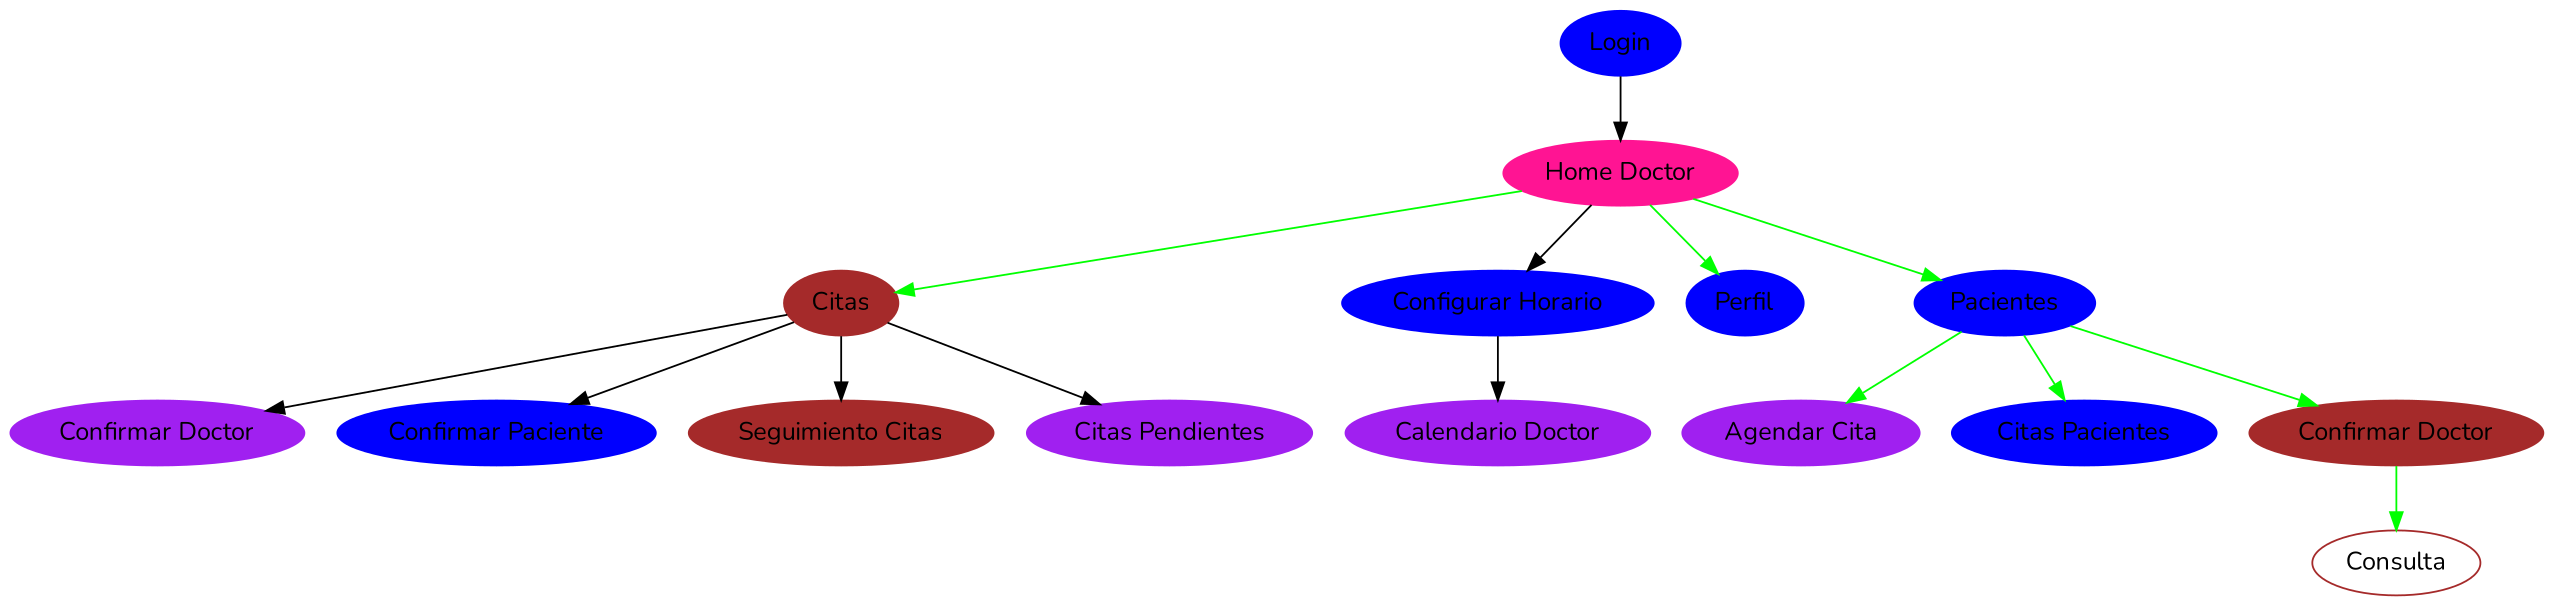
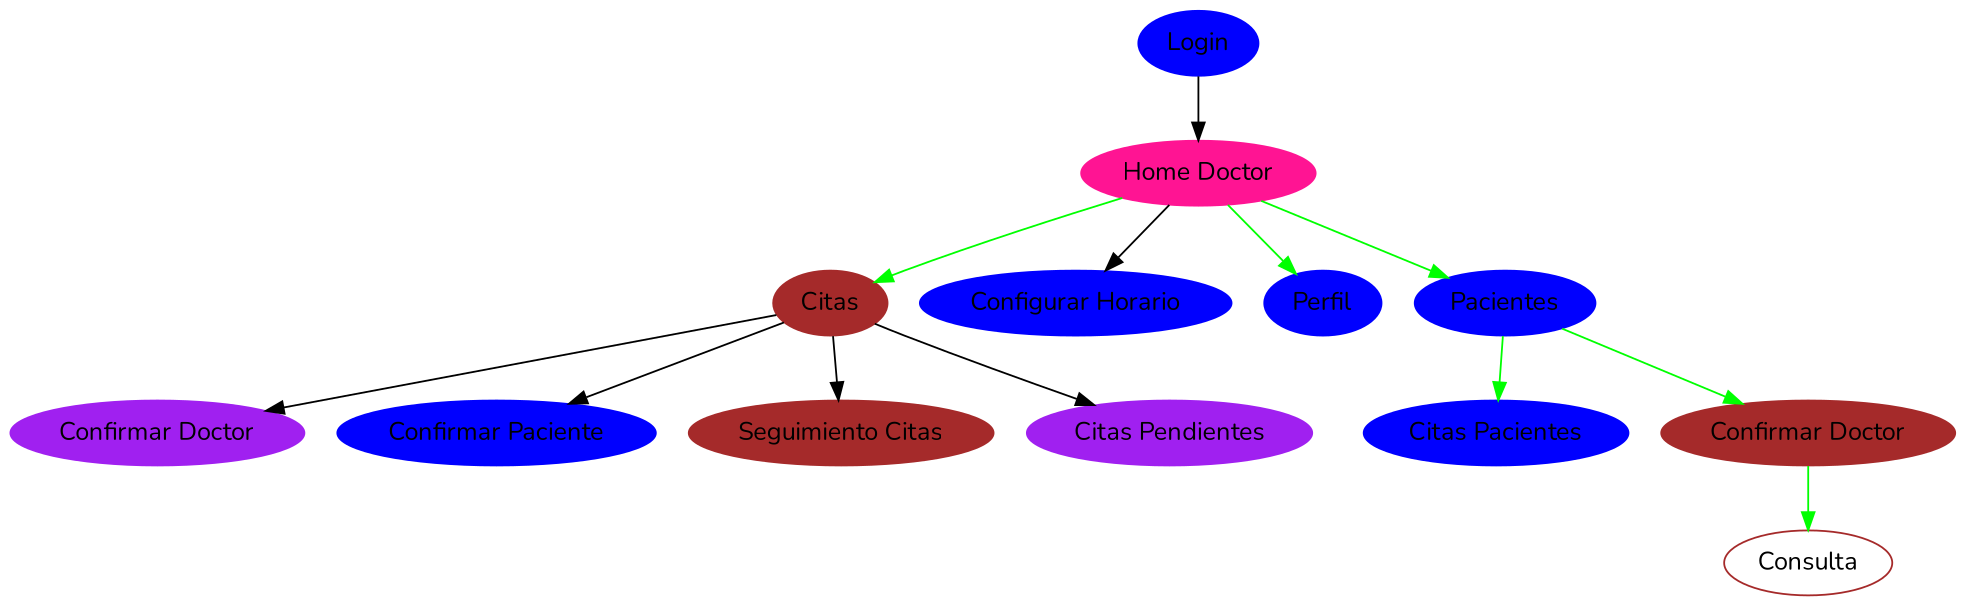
(1498, 433) -> none
(1801, 433) -> none
